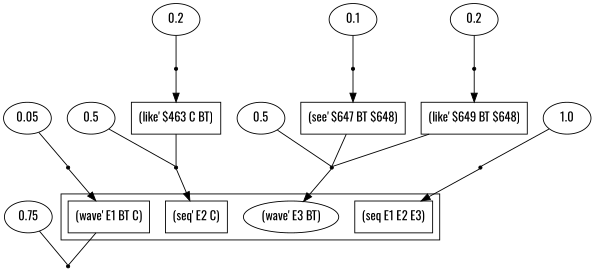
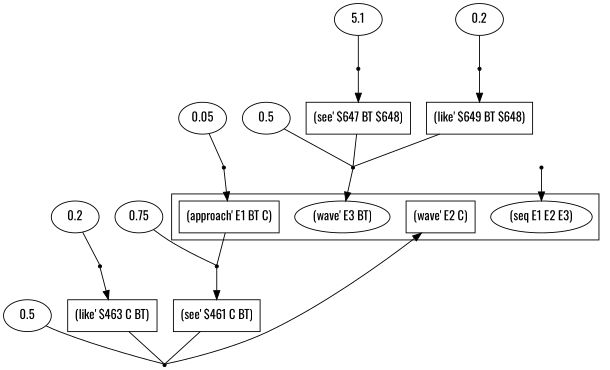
(353, 19) -> (358, 19)
(567, 118) -> none
(109, 217) -> (229, 217)
(196, 217) -> (441, 217)
(394, 217) -> (541, 217)
none -> (217, 316)
